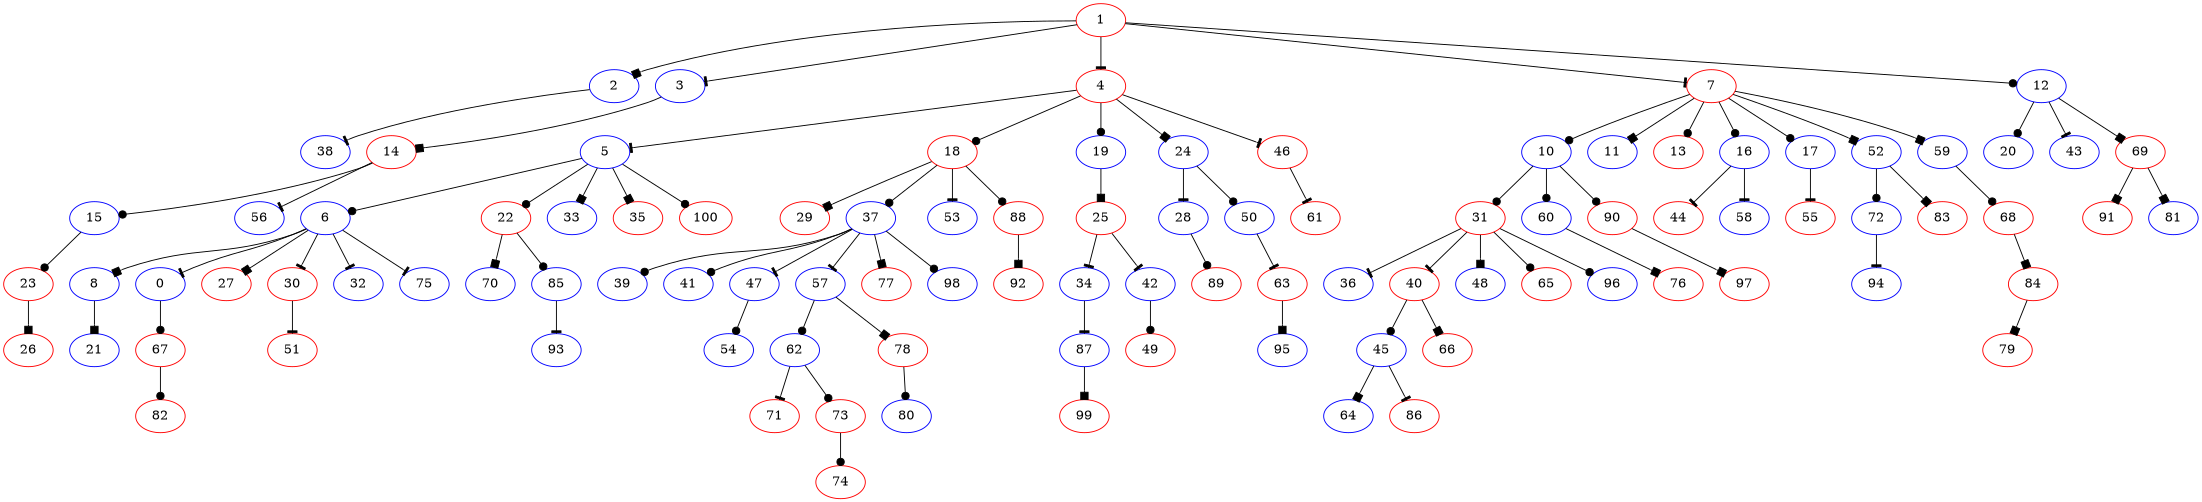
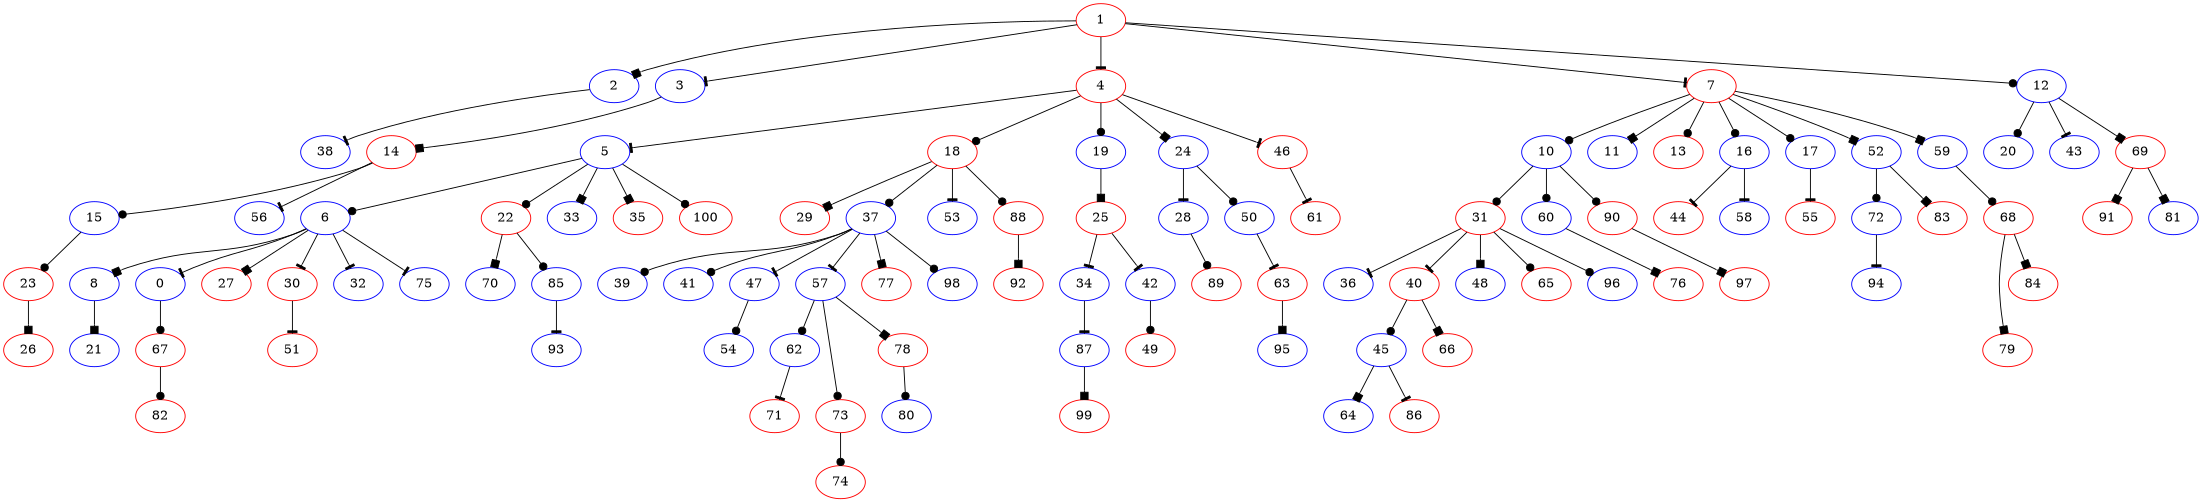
(2022, 313) -> (1999, 280)
(816, 380) -> (830, 346)
